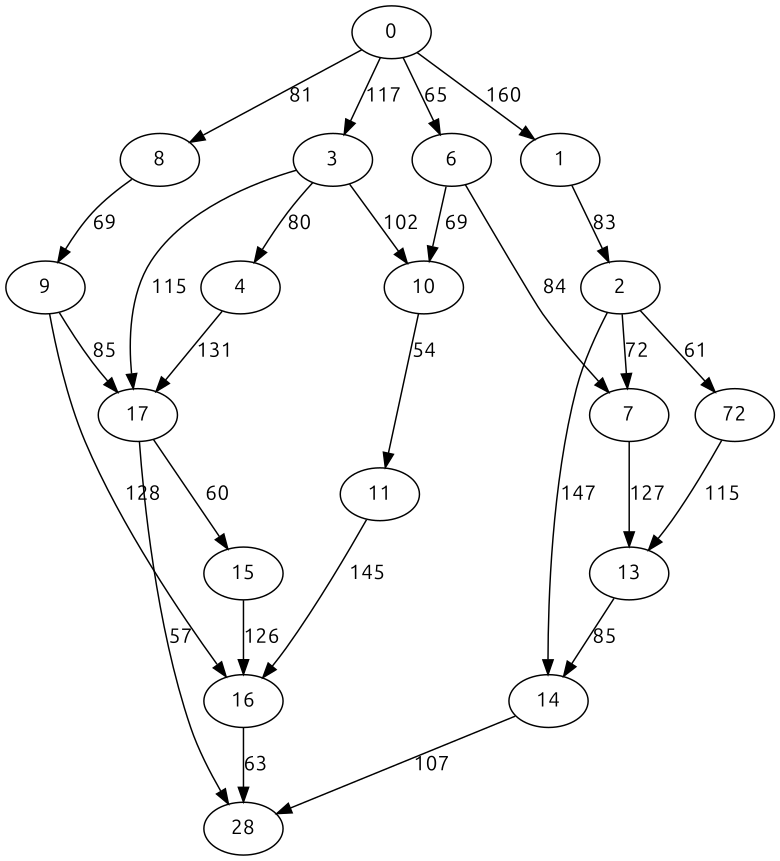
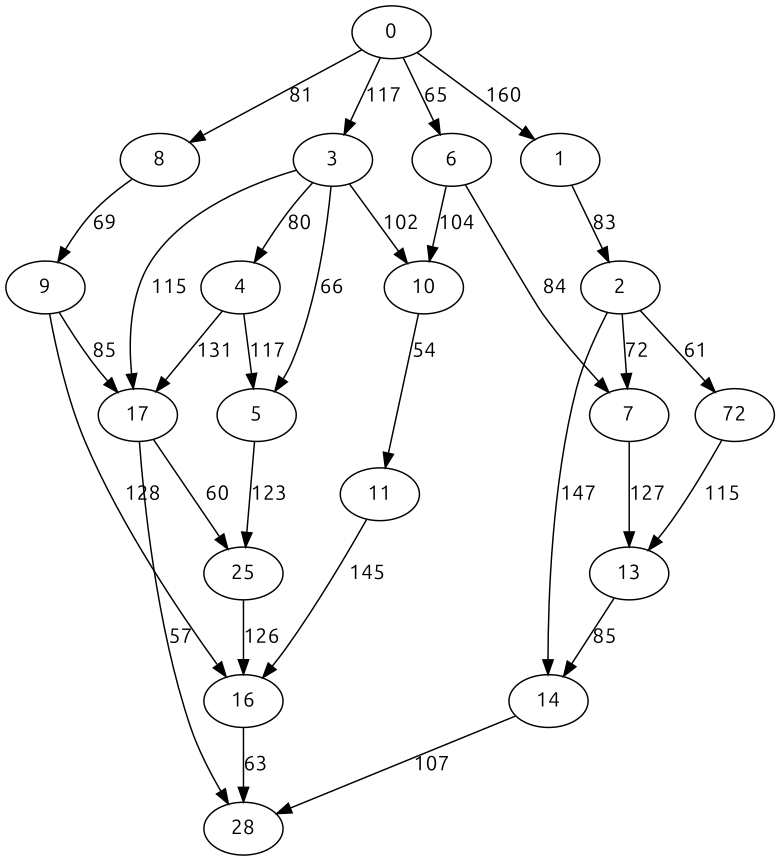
(457, 224) -> (457, 224)
none -> (257, 415)
(243, 573) -> (243, 573)
